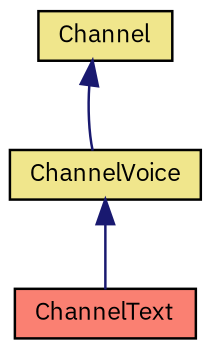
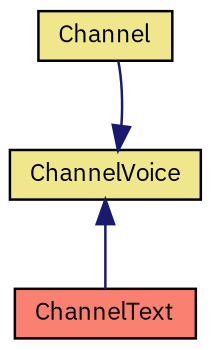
(89, 118) -> (122, 93)
